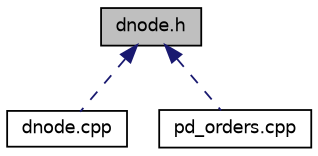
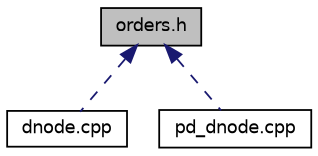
(151, 27) -> (151, 27)
(235, 129) -> (235, 129)
